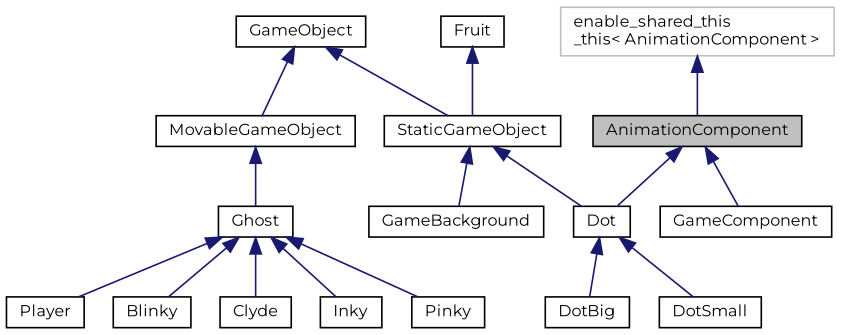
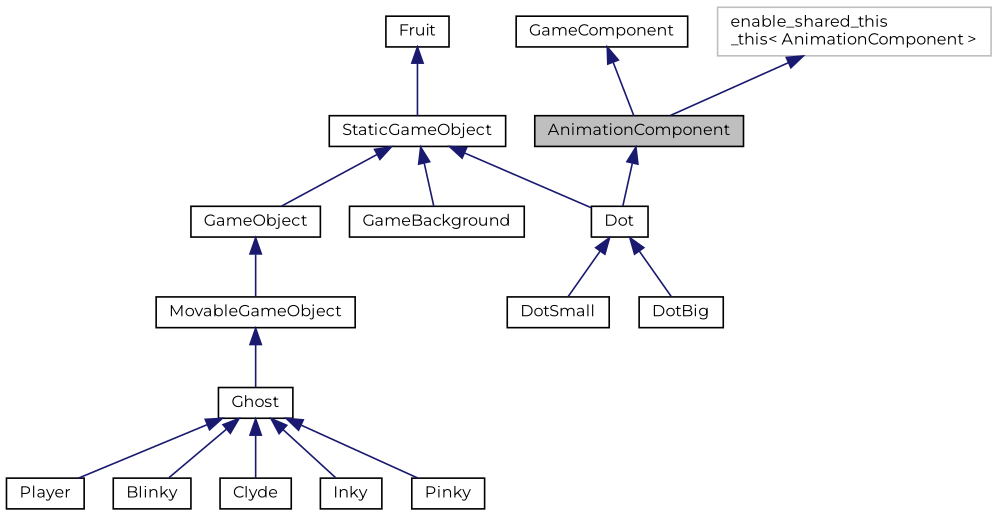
(394, 85) -> (329, 180)
(726, 184) -> (623, 89)
